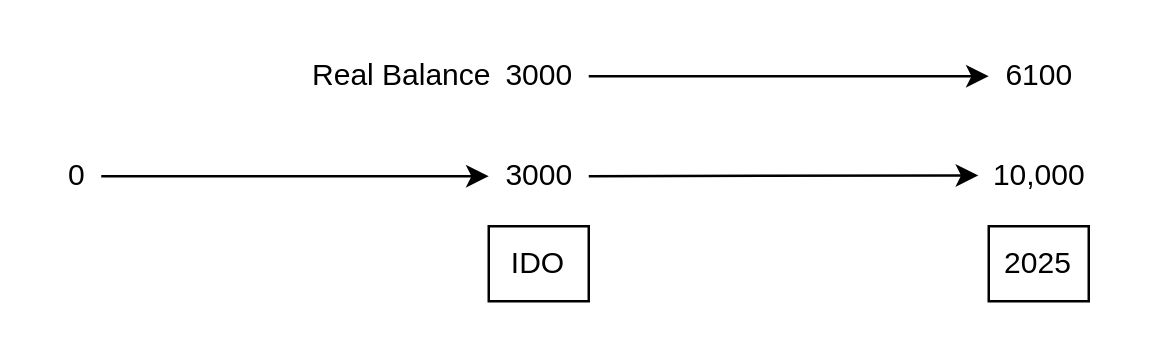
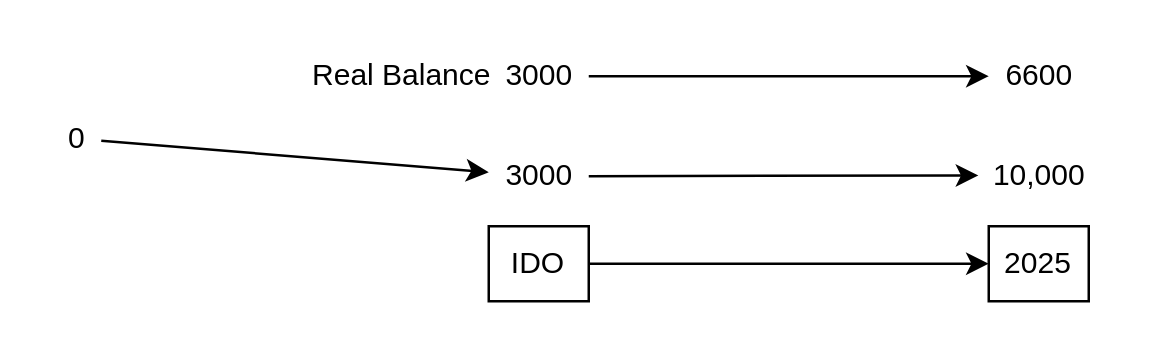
(1040, 76) -> (1040, 76)
(76, 176) -> (76, 139)
none -> (781, 264)
